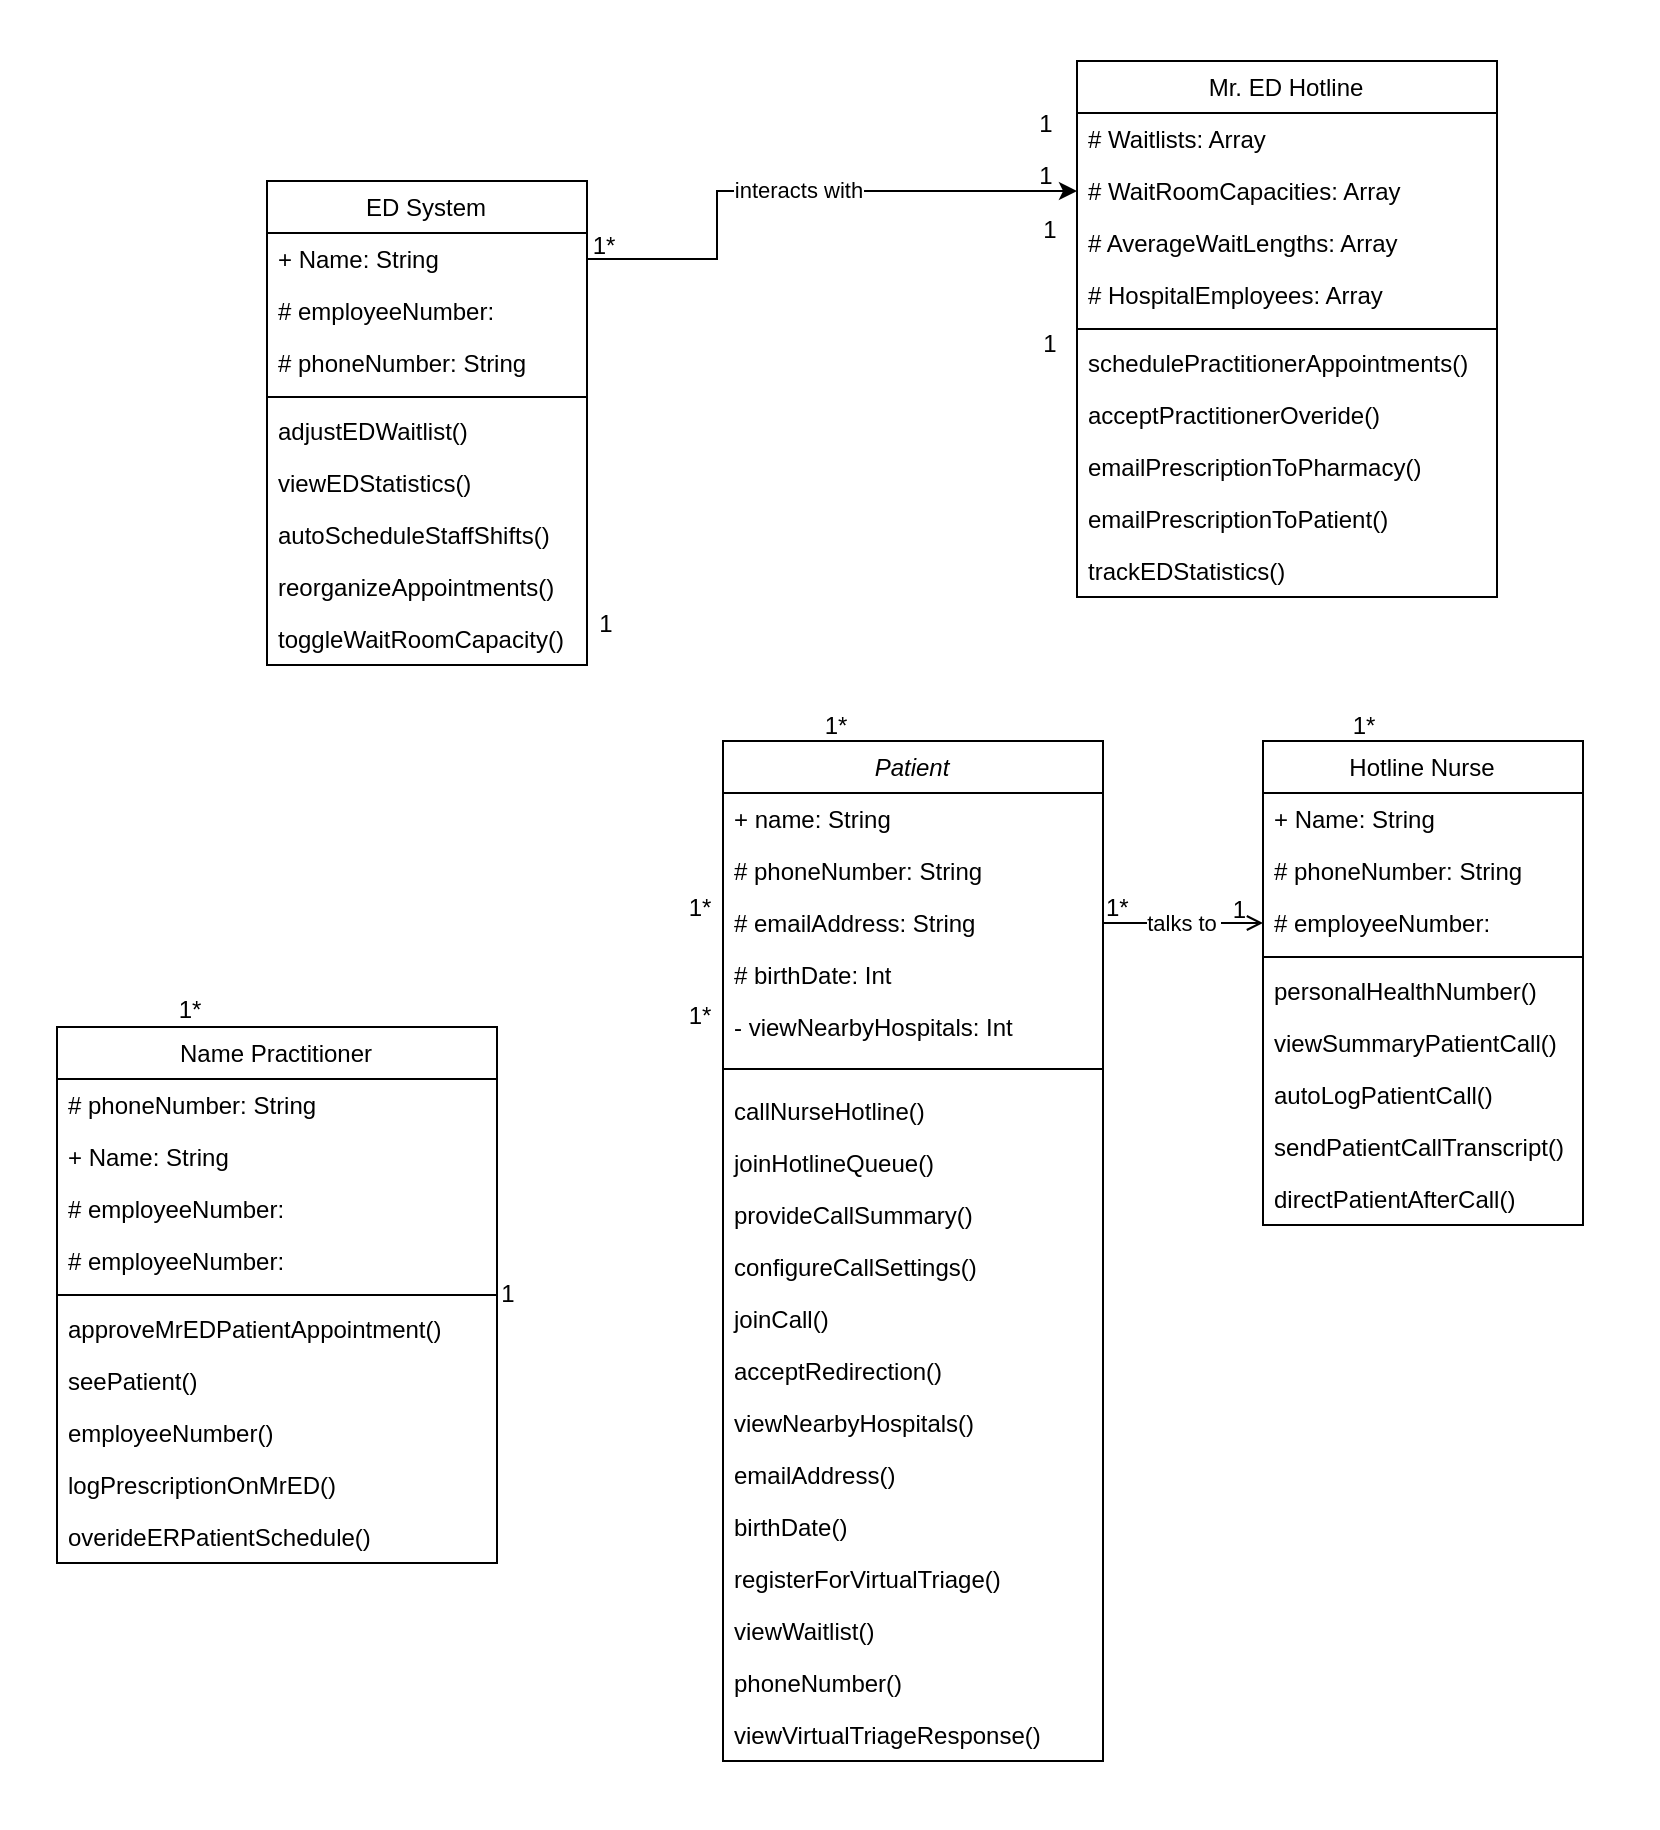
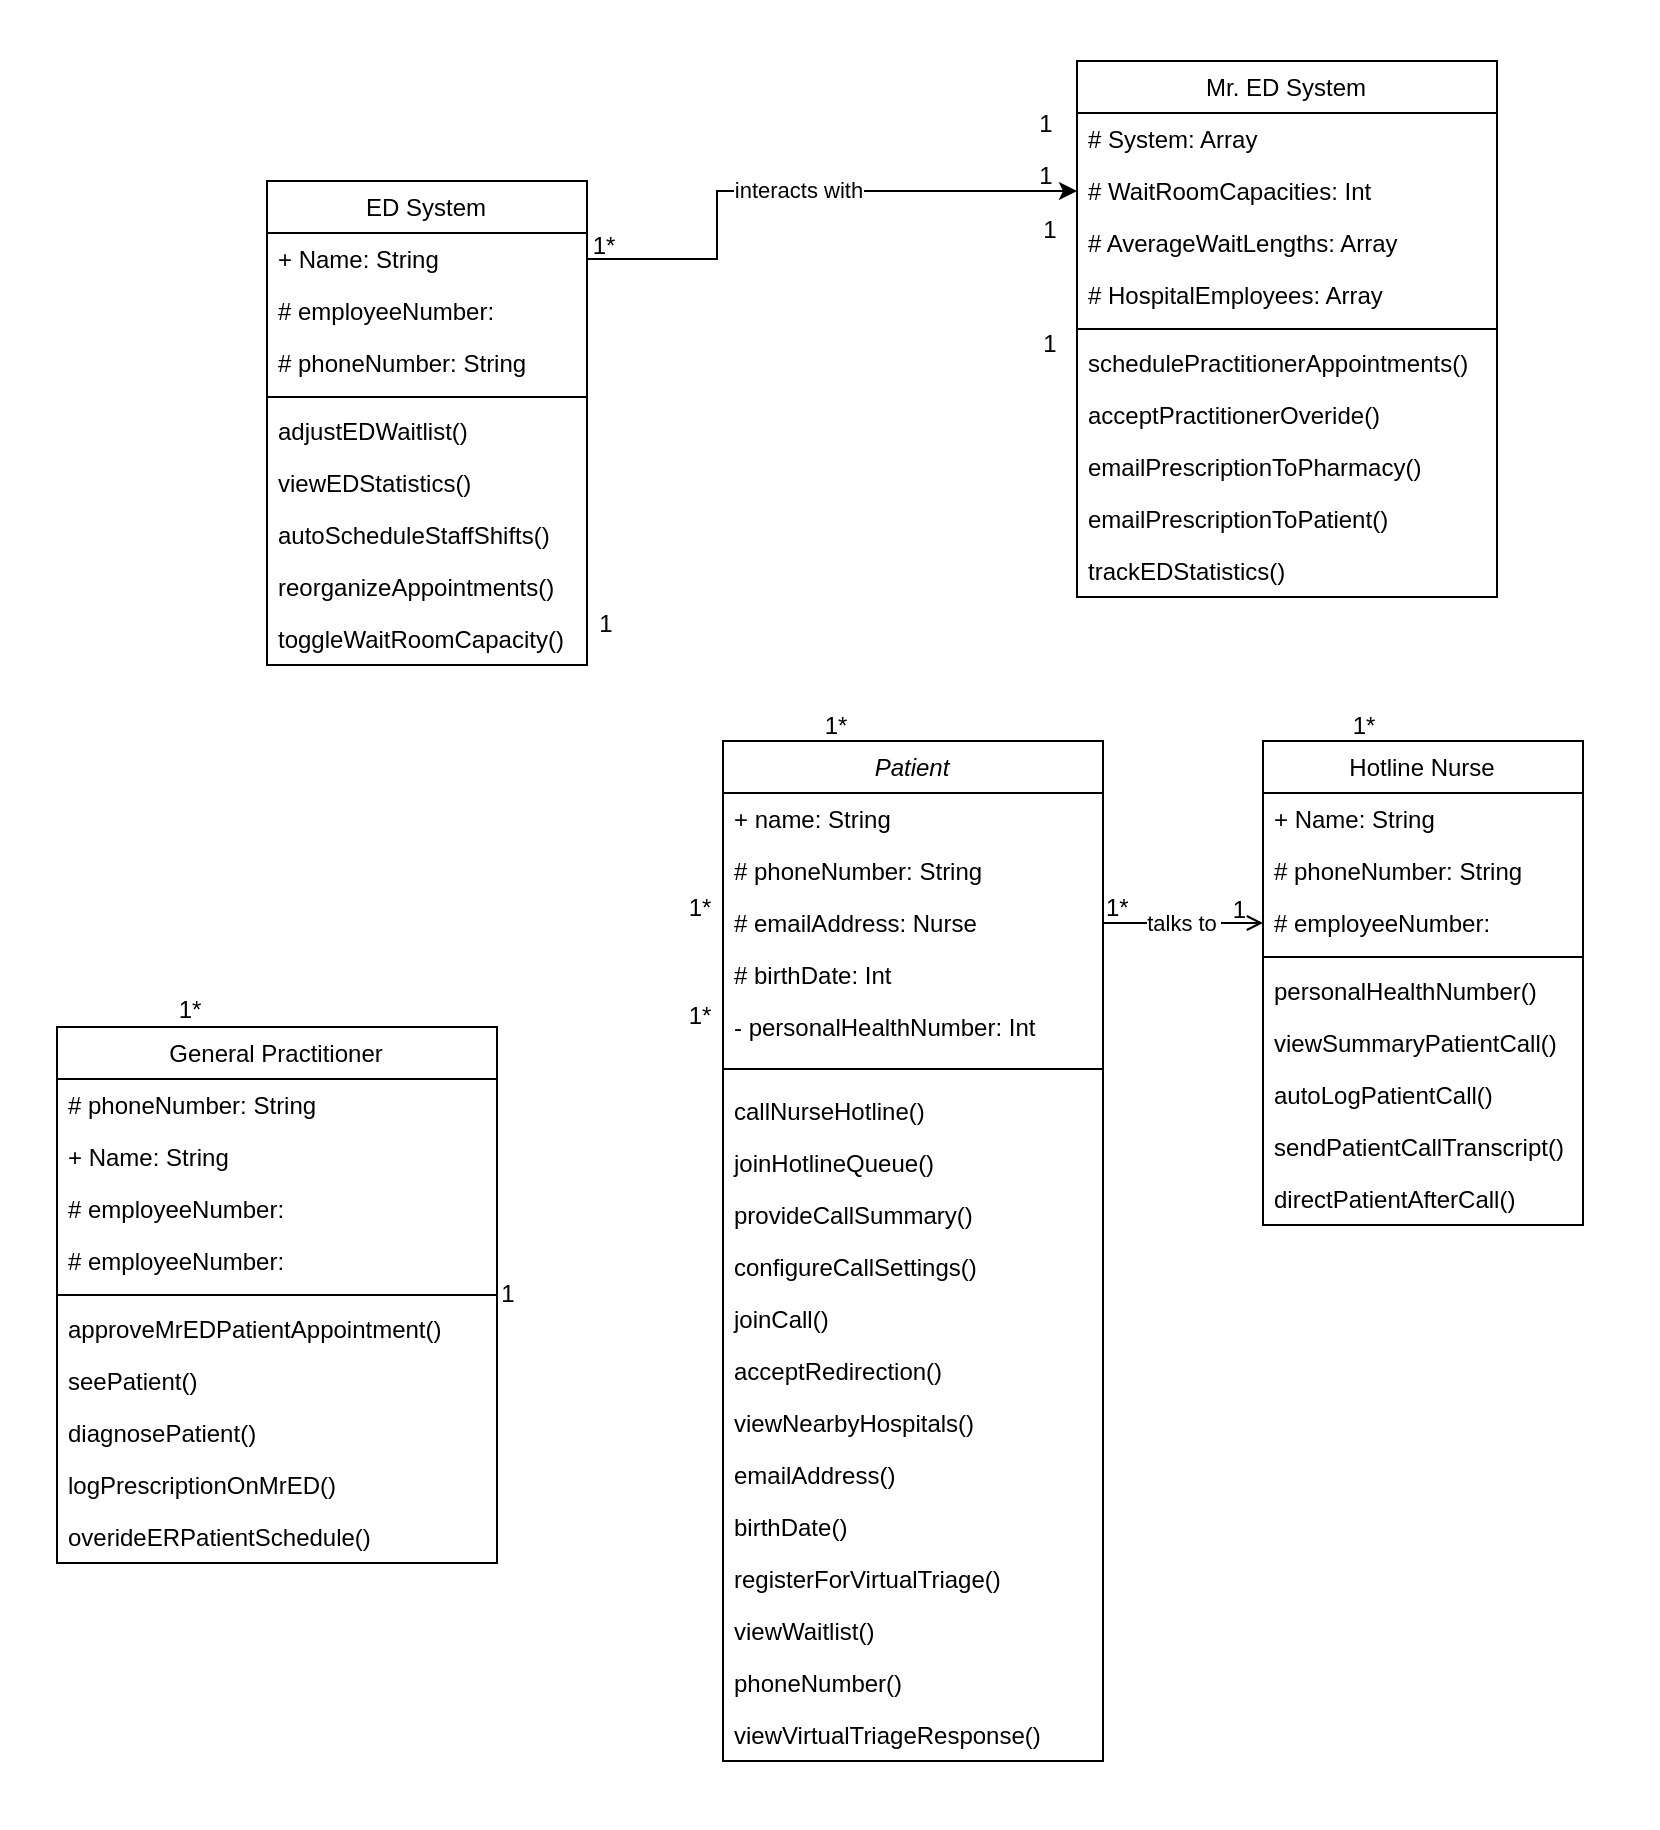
(1286, 88) -> (1286, 88)
(1190, 140) -> (1179, 140)
(1251, 192) -> (1237, 192)
(863, 924) -> (860, 924)
(890, 1028) -> (900, 1028)
(276, 1054) -> (276, 1054)
(172, 1434) -> (176, 1434)
